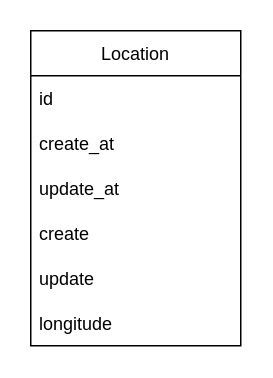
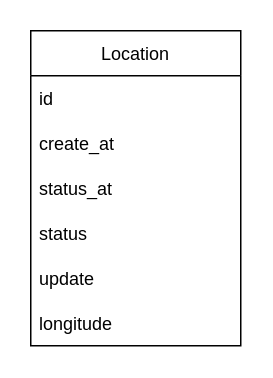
(84, 189) -> (84, 189)
(69, 234) -> (69, 234)
